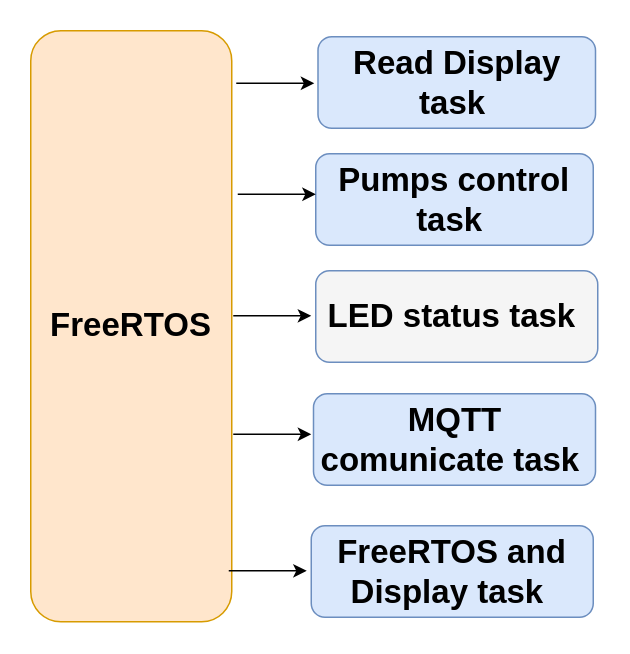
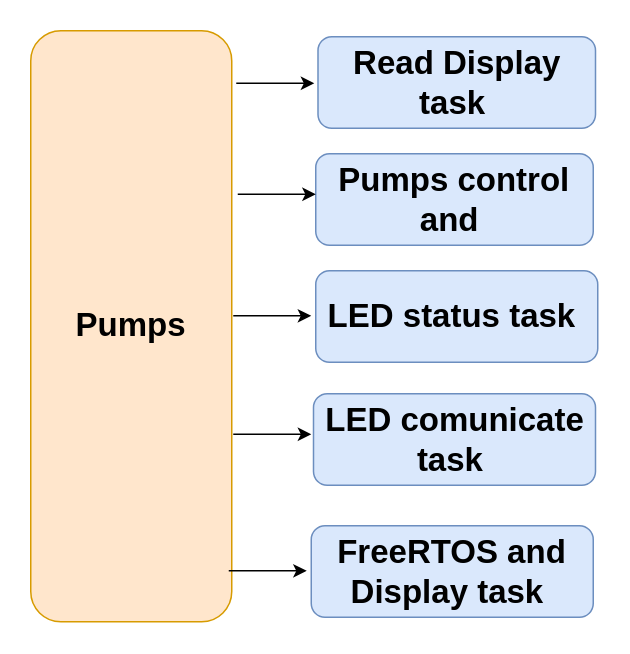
(455, 200) -> (455, 200)
(457, 317) -> (457, 317)
(131, 326) -> (131, 326)
(455, 440) -> (455, 440)
